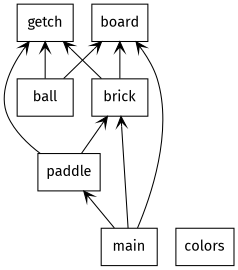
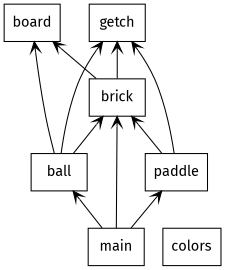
none -> (85, 139)
(162, 139) -> (91, 214)
